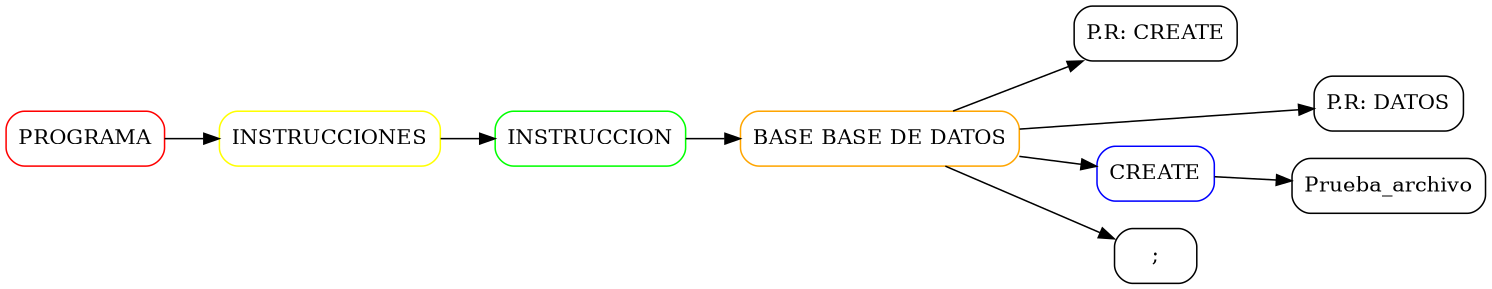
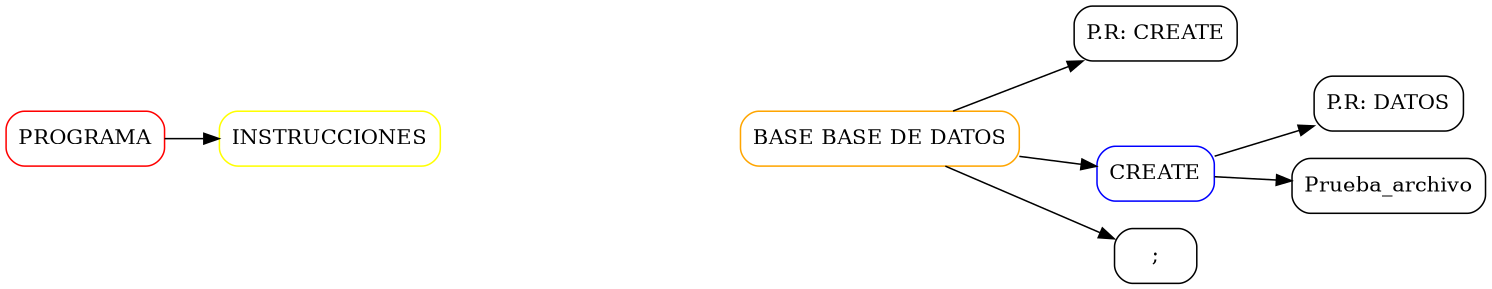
(1159, 119) -> (1257, 143)
(590, 139) -> none
